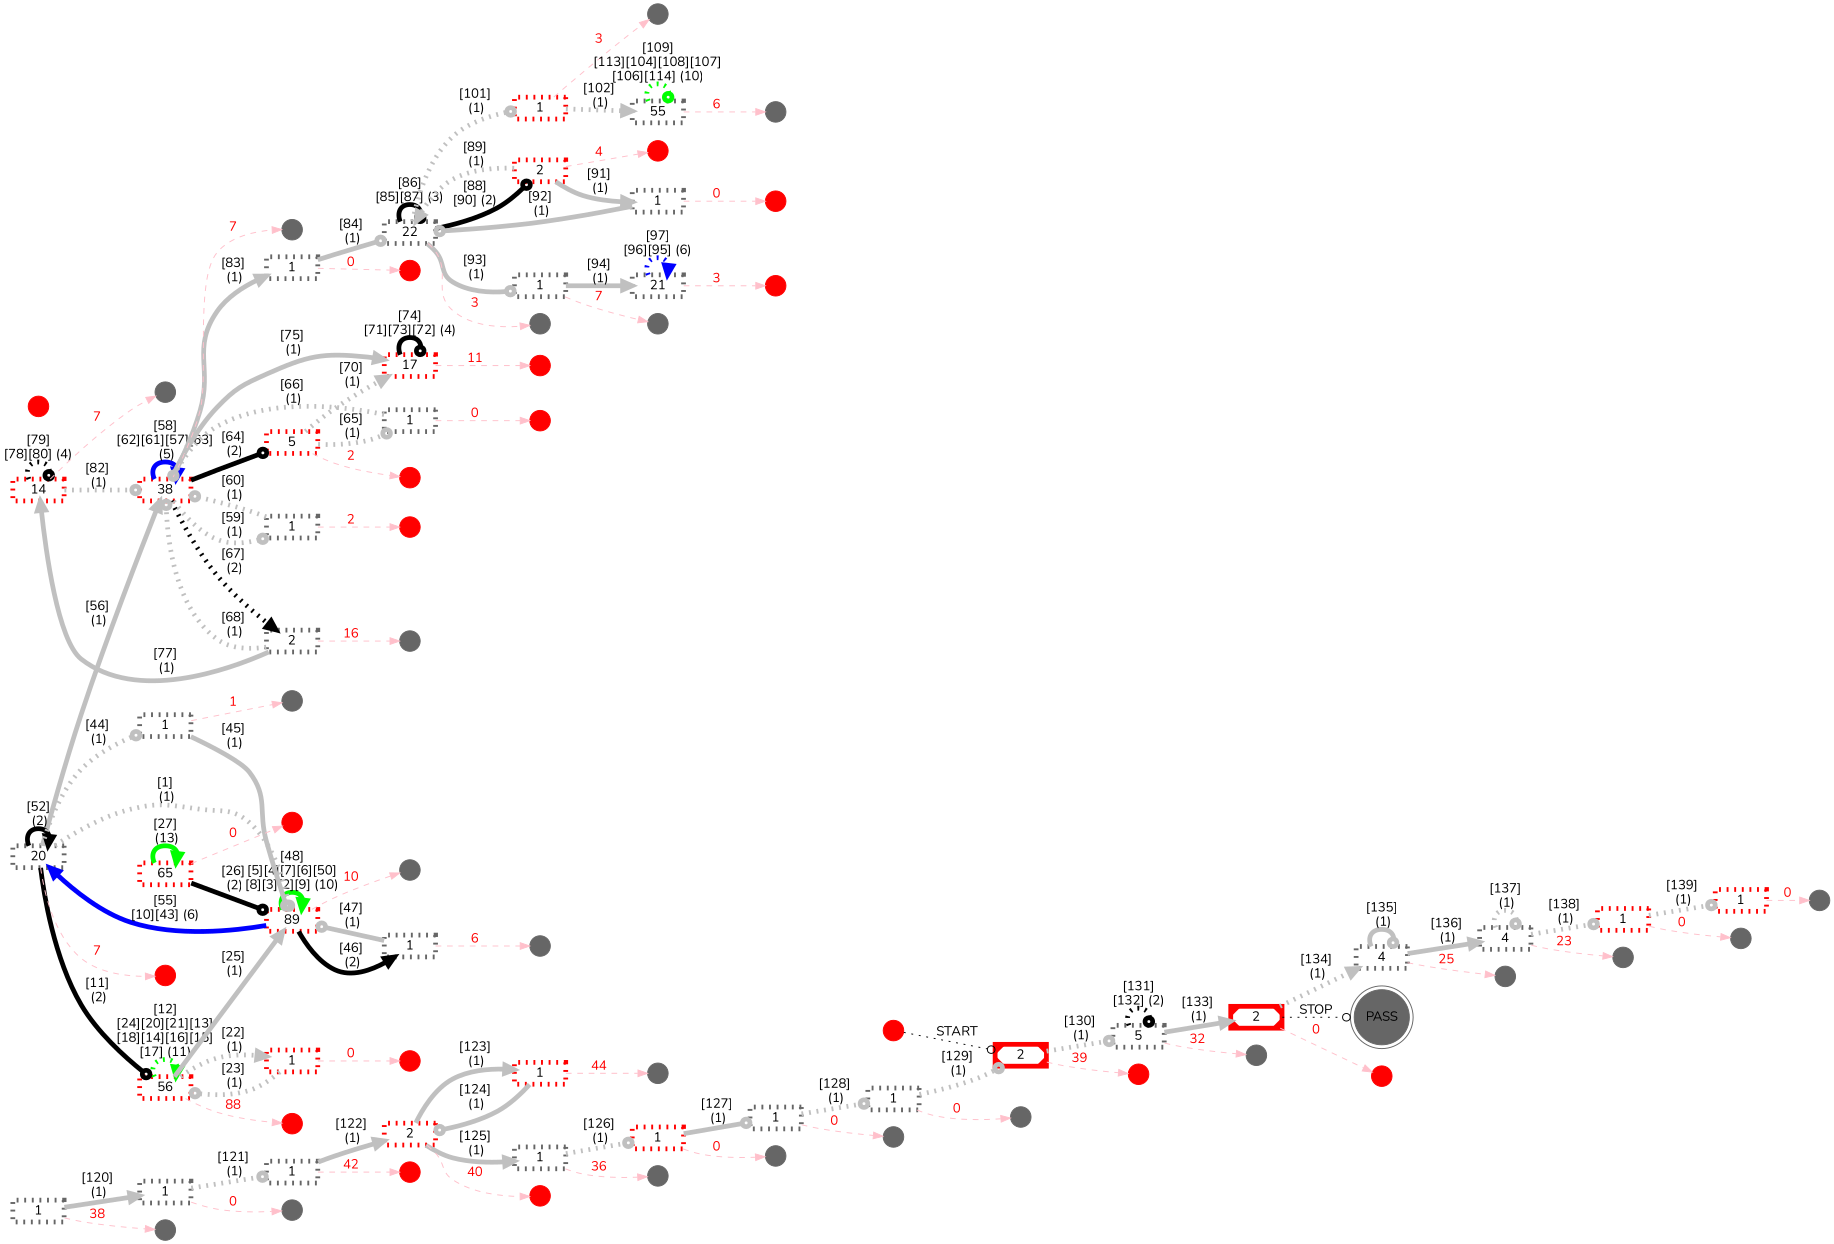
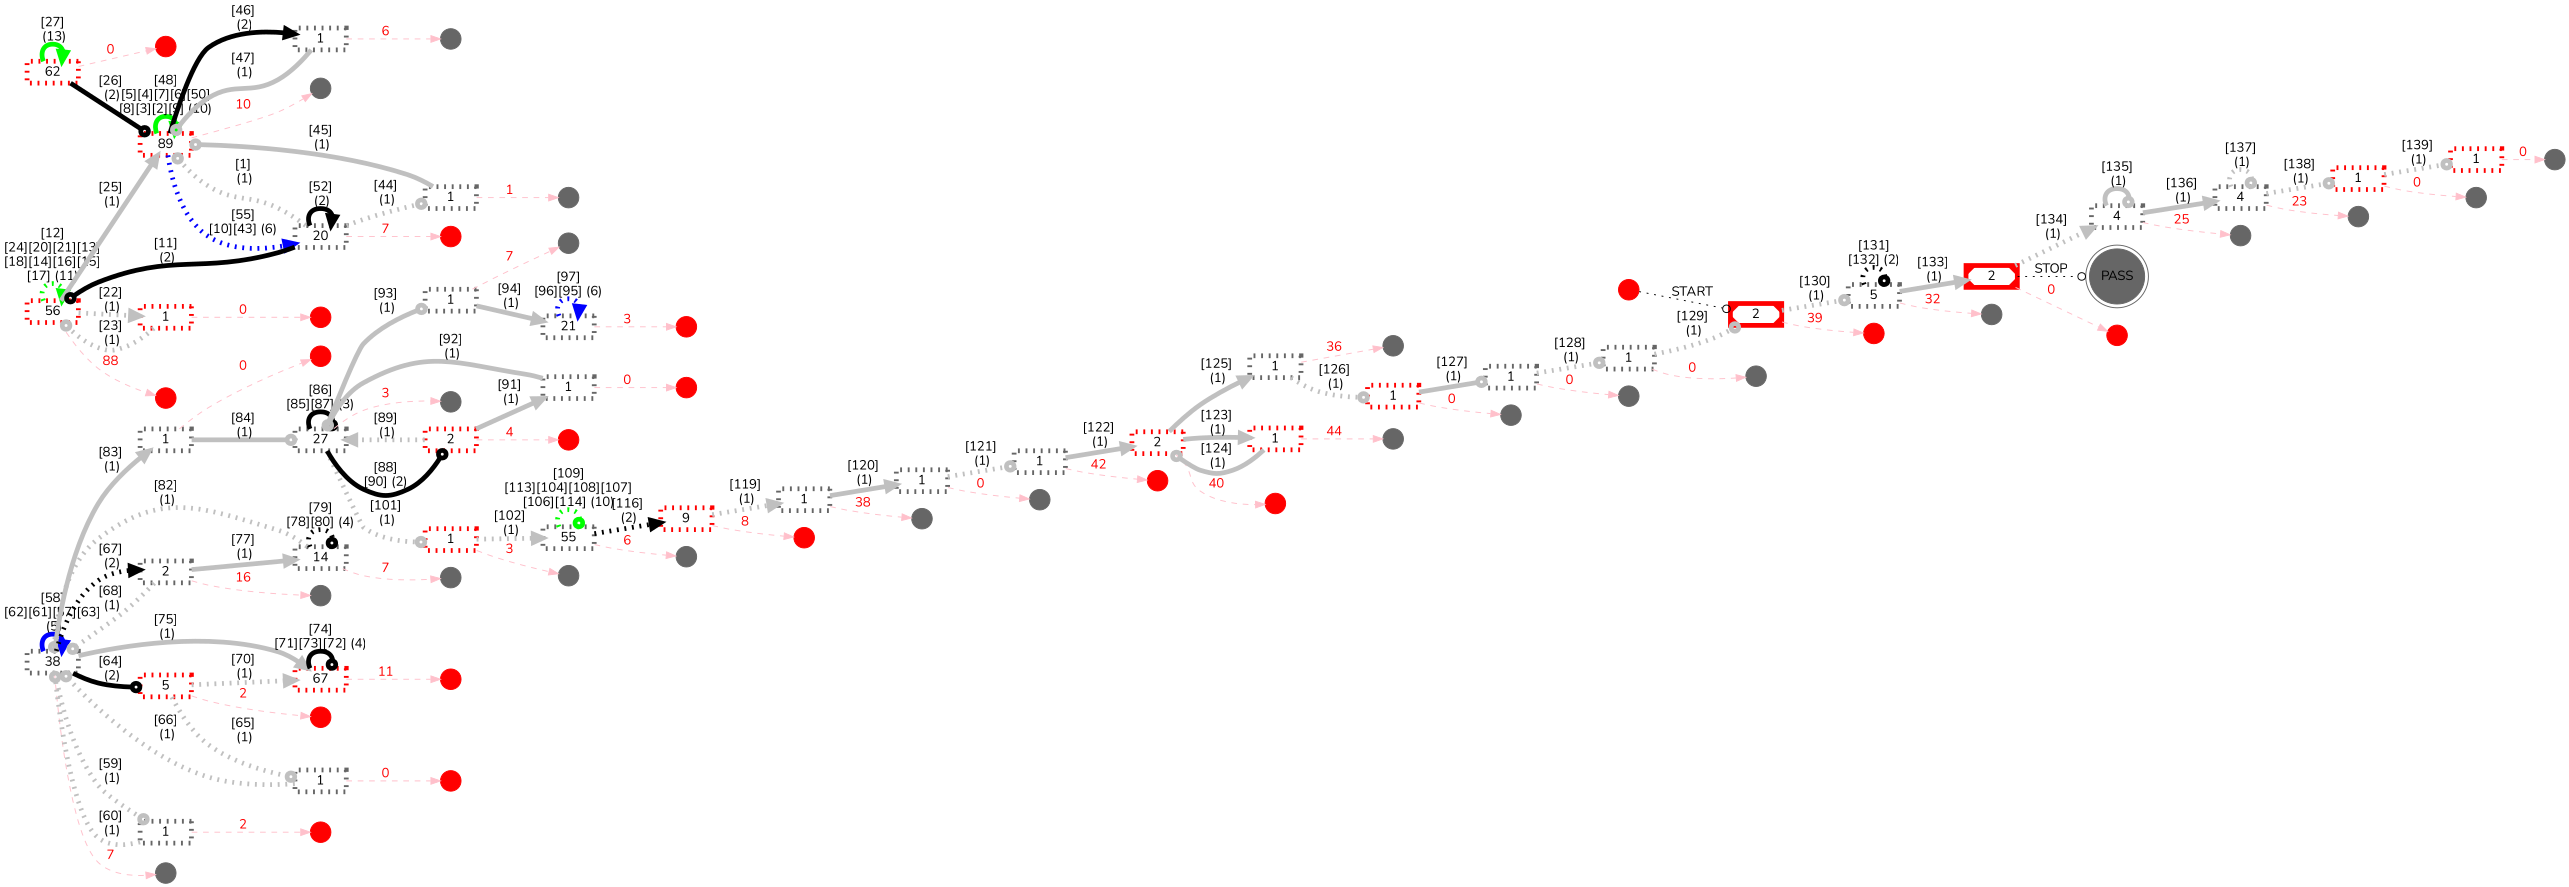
(410, 233) -> (321, 440)
(410, 366) -> (321, 679)
(38, 490) -> (321, 558)
(165, 490) -> (53, 662)
none -> (686, 519)
(94, 676) -> none
(165, 874) -> (53, 72)
(154, 928) -> (203, 232)
